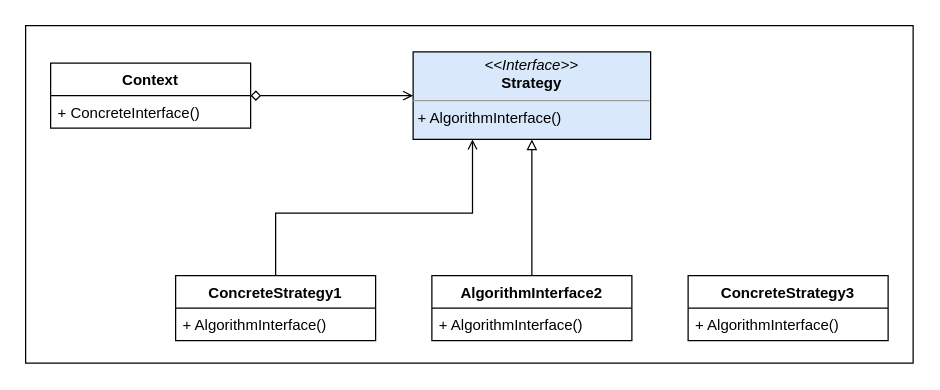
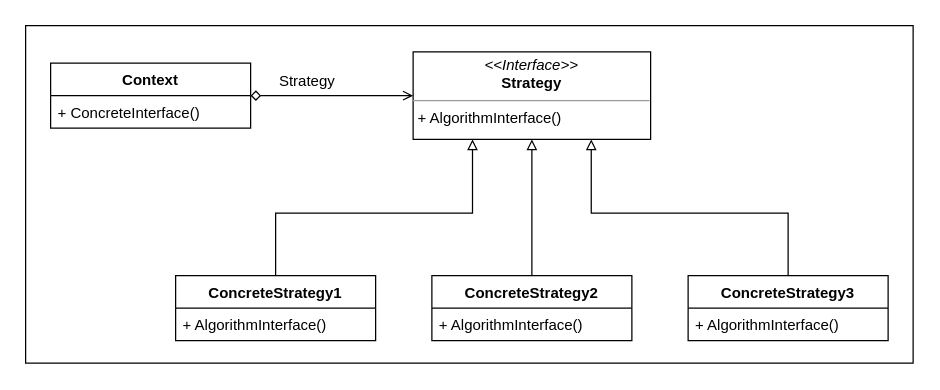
none -> (307, 82)
(532, 96) -> (532, 96)
(473, 147) -> (473, 151)
none -> (690, 213)
(532, 293) -> (532, 293)
